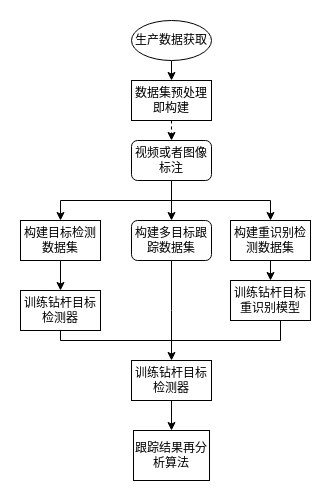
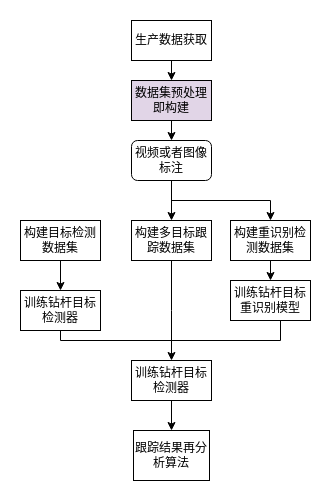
(172, 41) -> (172, 41)
(172, 101) -> (172, 101)
(172, 128) -> (172, 128)
(109, 201) -> none
(172, 241) -> (172, 241)
